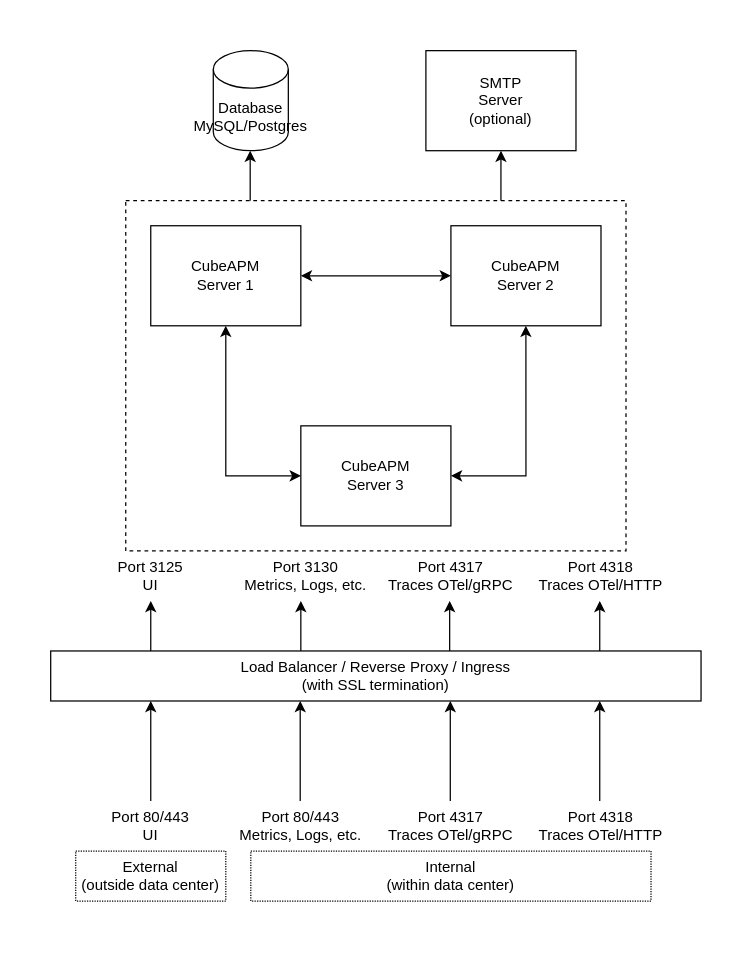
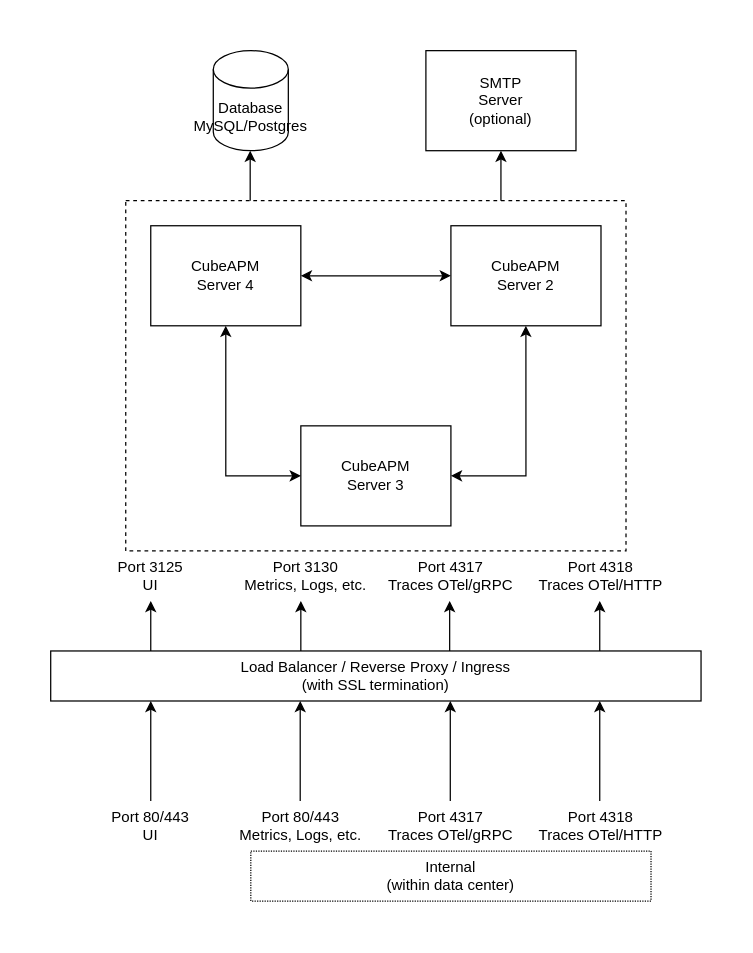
(226, 276) -> (226, 276)
(151, 876) -> none
